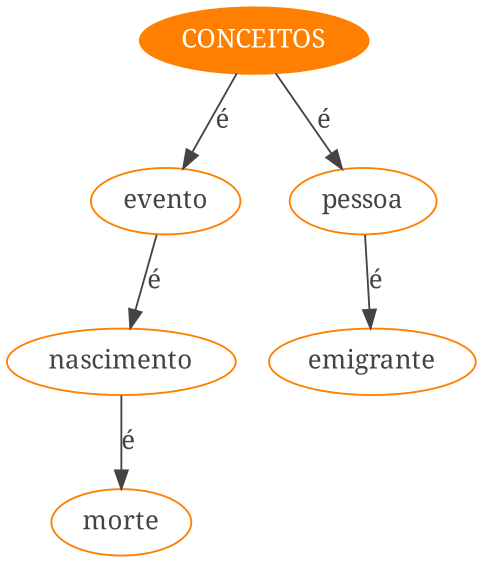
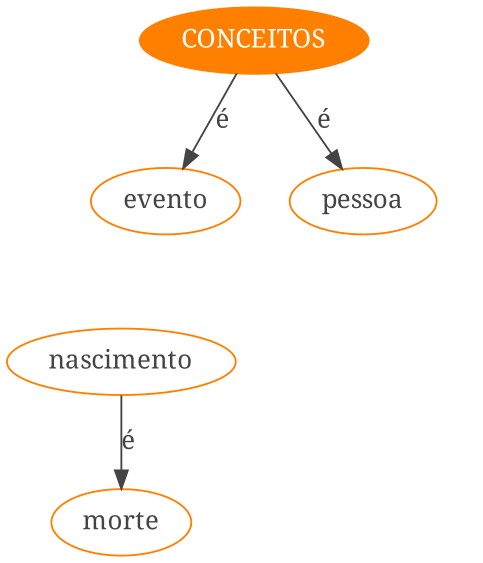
(146, 273) -> none
(372, 362) -> none
